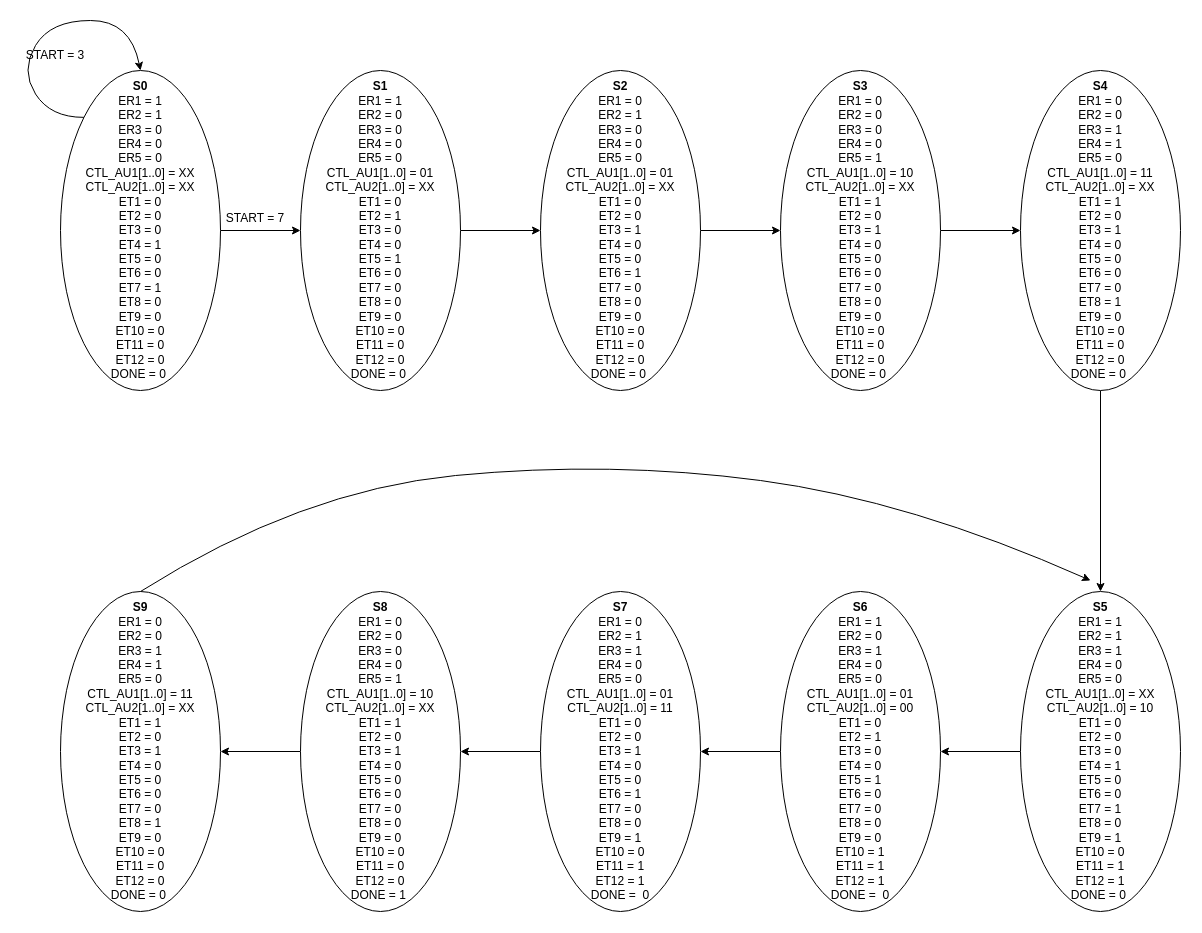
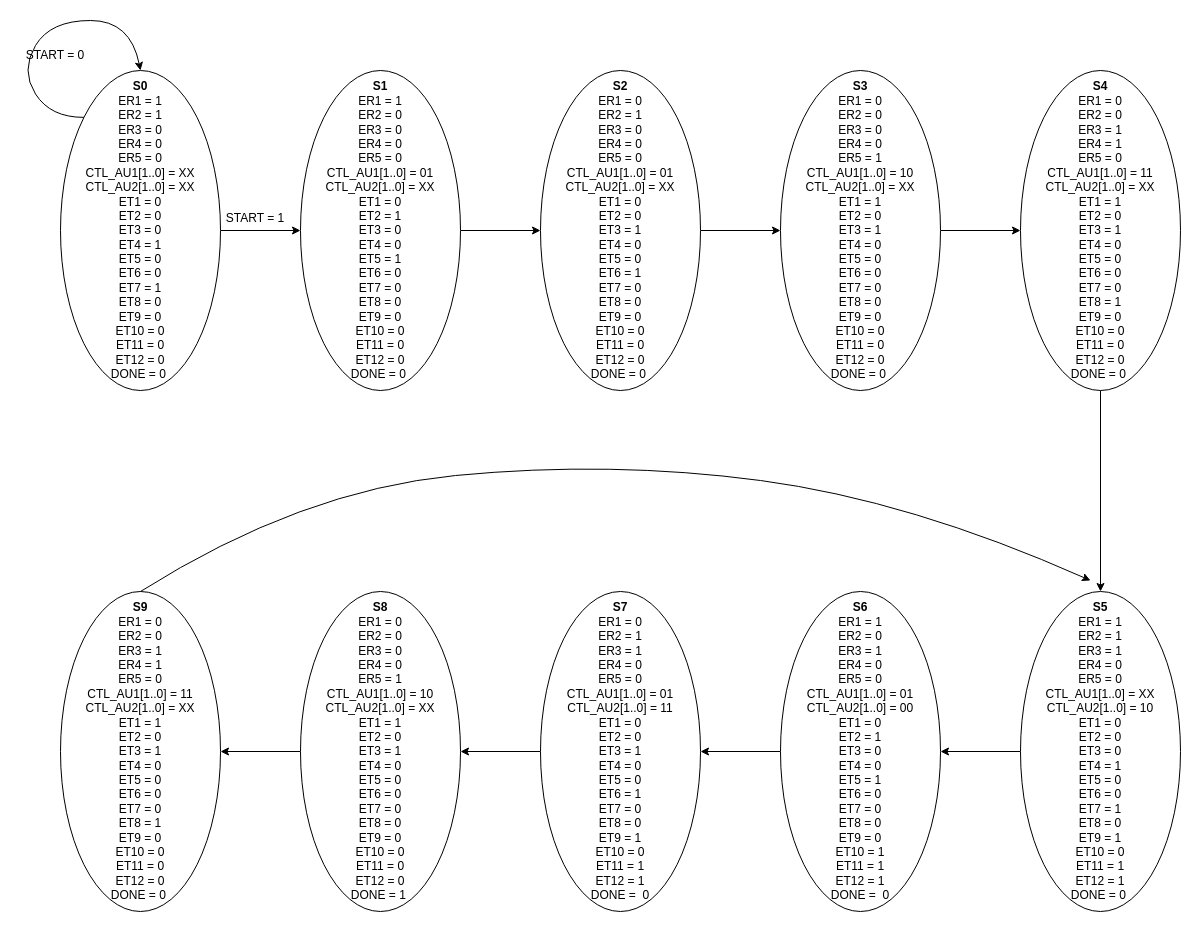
(56, 56) -> (56, 56)
(256, 219) -> (256, 219)
